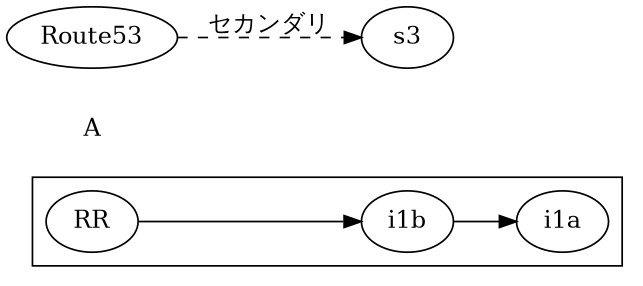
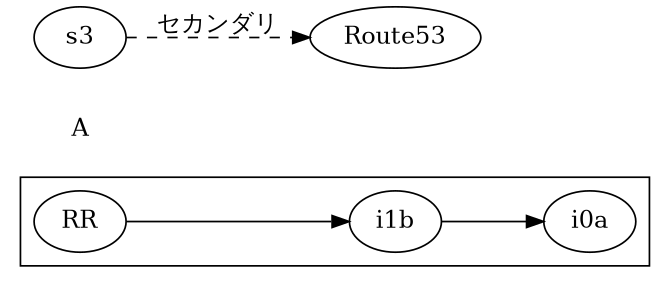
(261, 37) -> (209, 37)
(563, 222) -> (590, 222)
